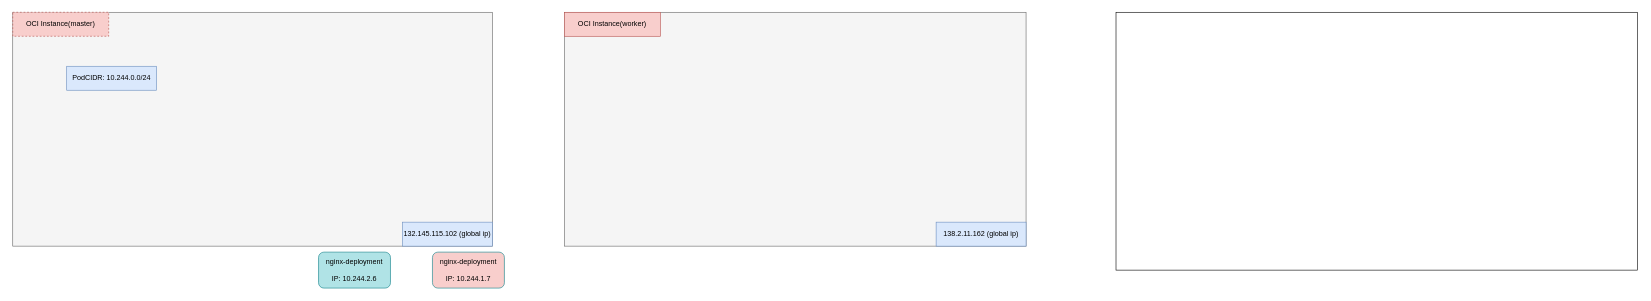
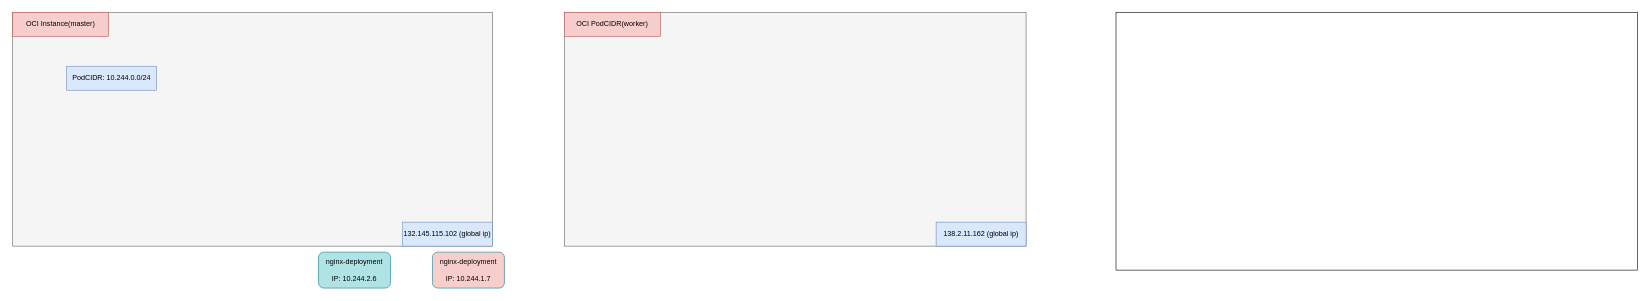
(60, 24) -> (60, 24)
(612, 24) -> (612, 24)
